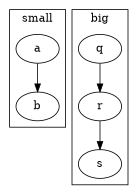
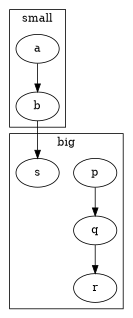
(100, 131) -> (38, 139)
none -> (95, 173)
